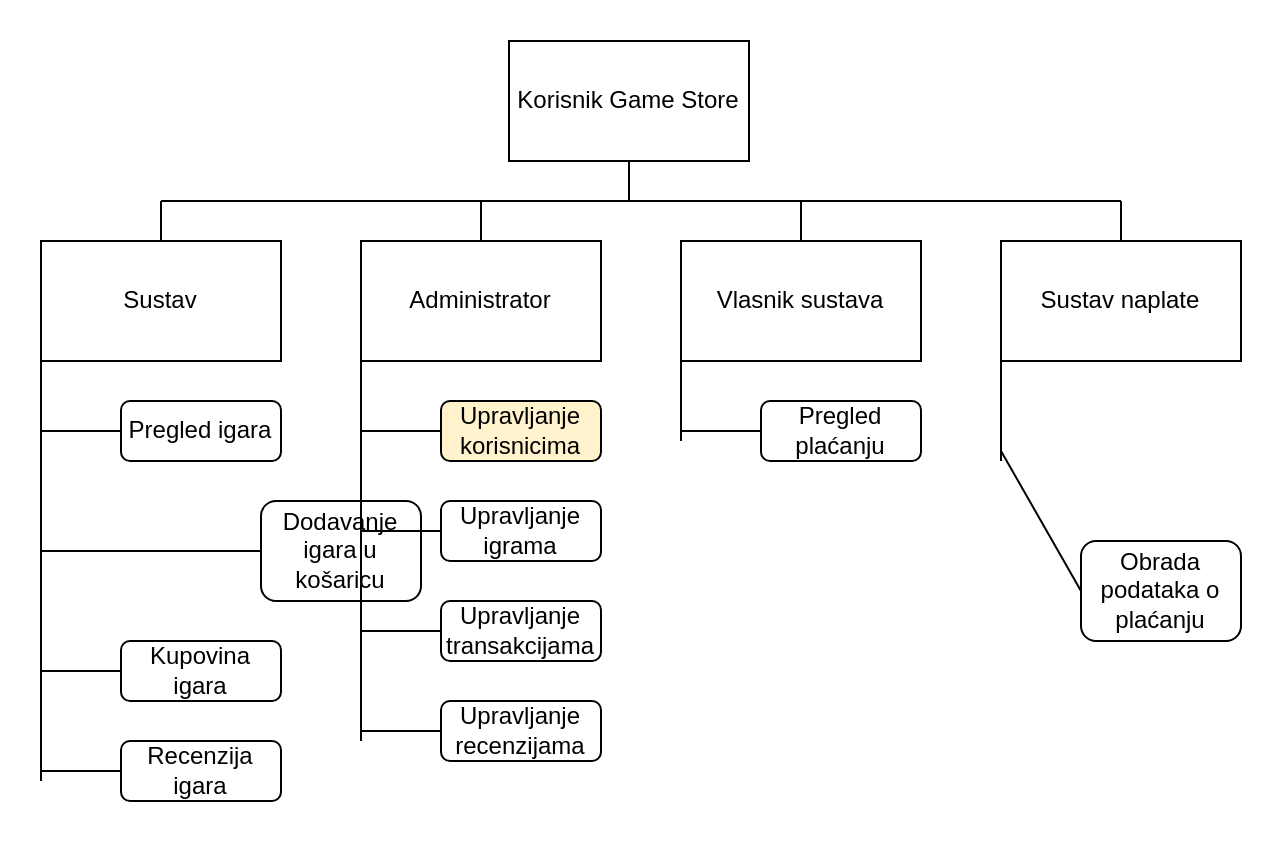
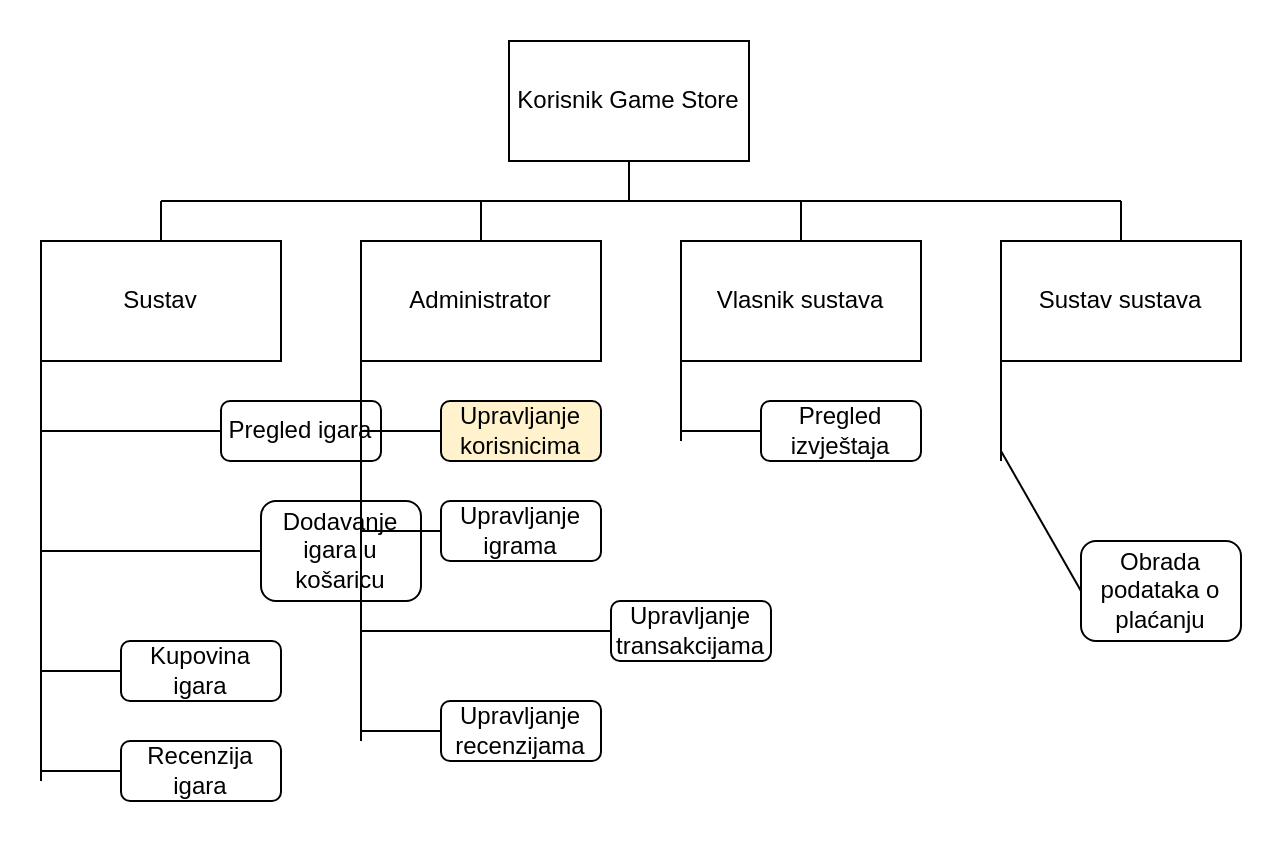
(1121, 301) -> (1121, 301)
(201, 431) -> (301, 431)
(841, 431) -> (841, 431)
(521, 631) -> (691, 631)
